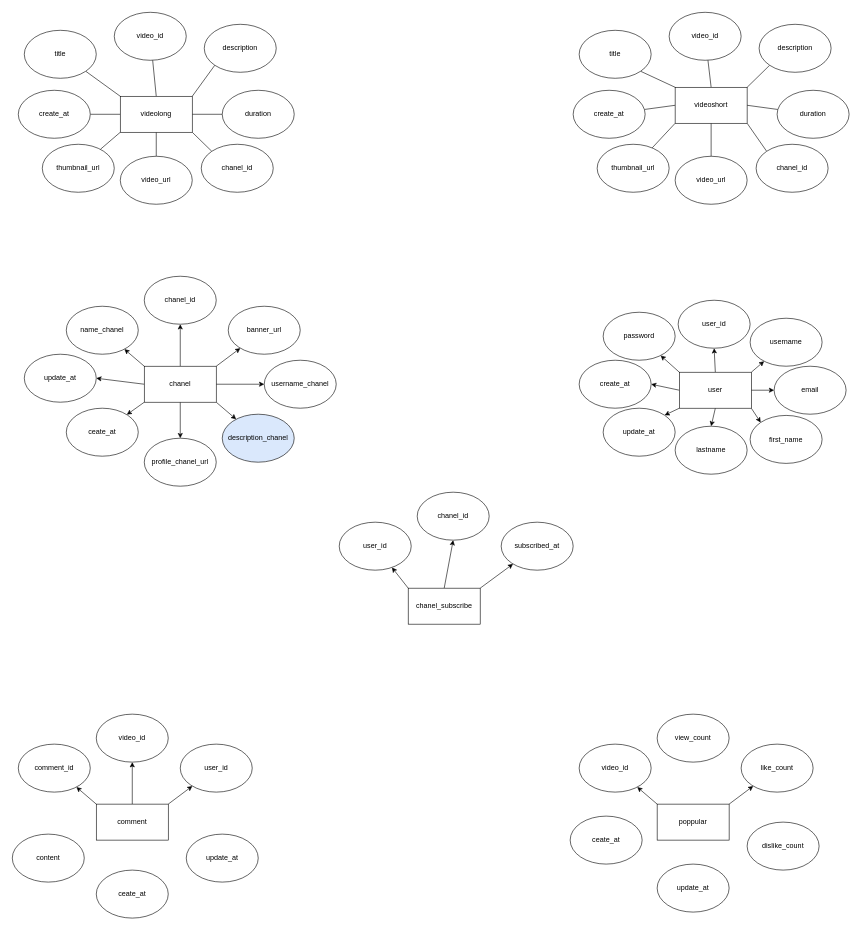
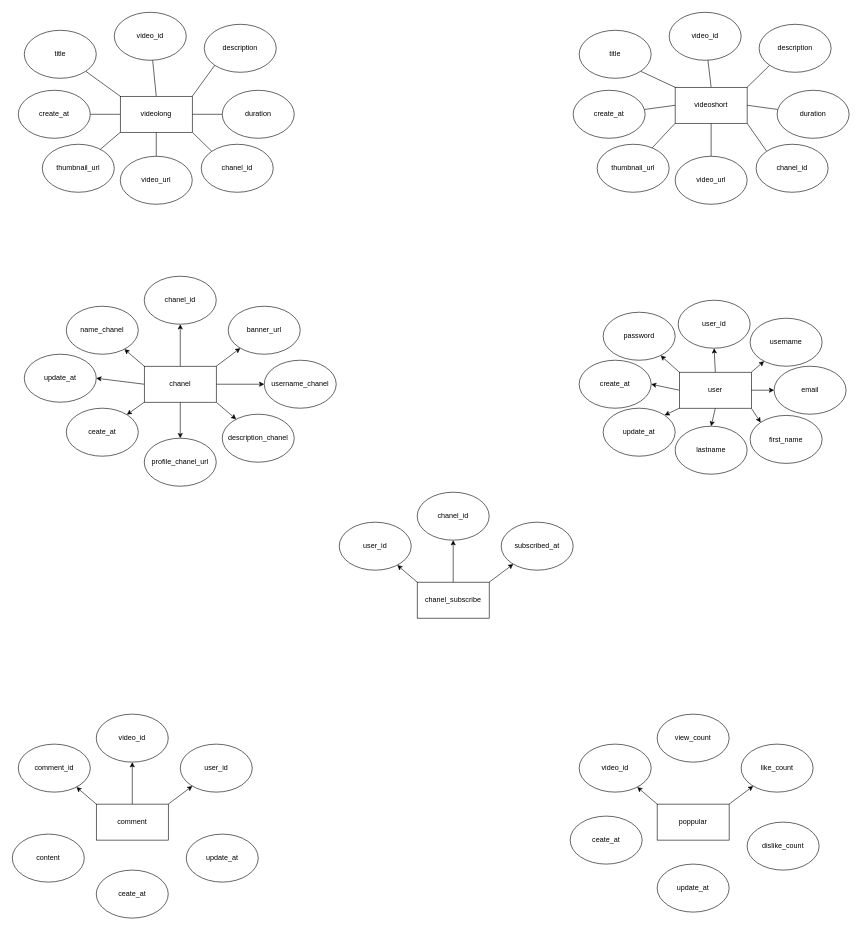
(258, 438) -> (258, 438)
(444, 606) -> (453, 600)
